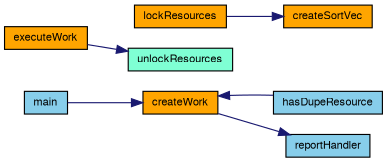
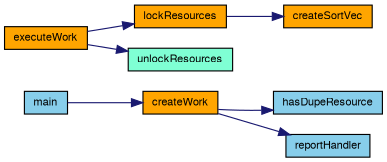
none -> (105, 29)
(251, 95) -> (240, 110)
